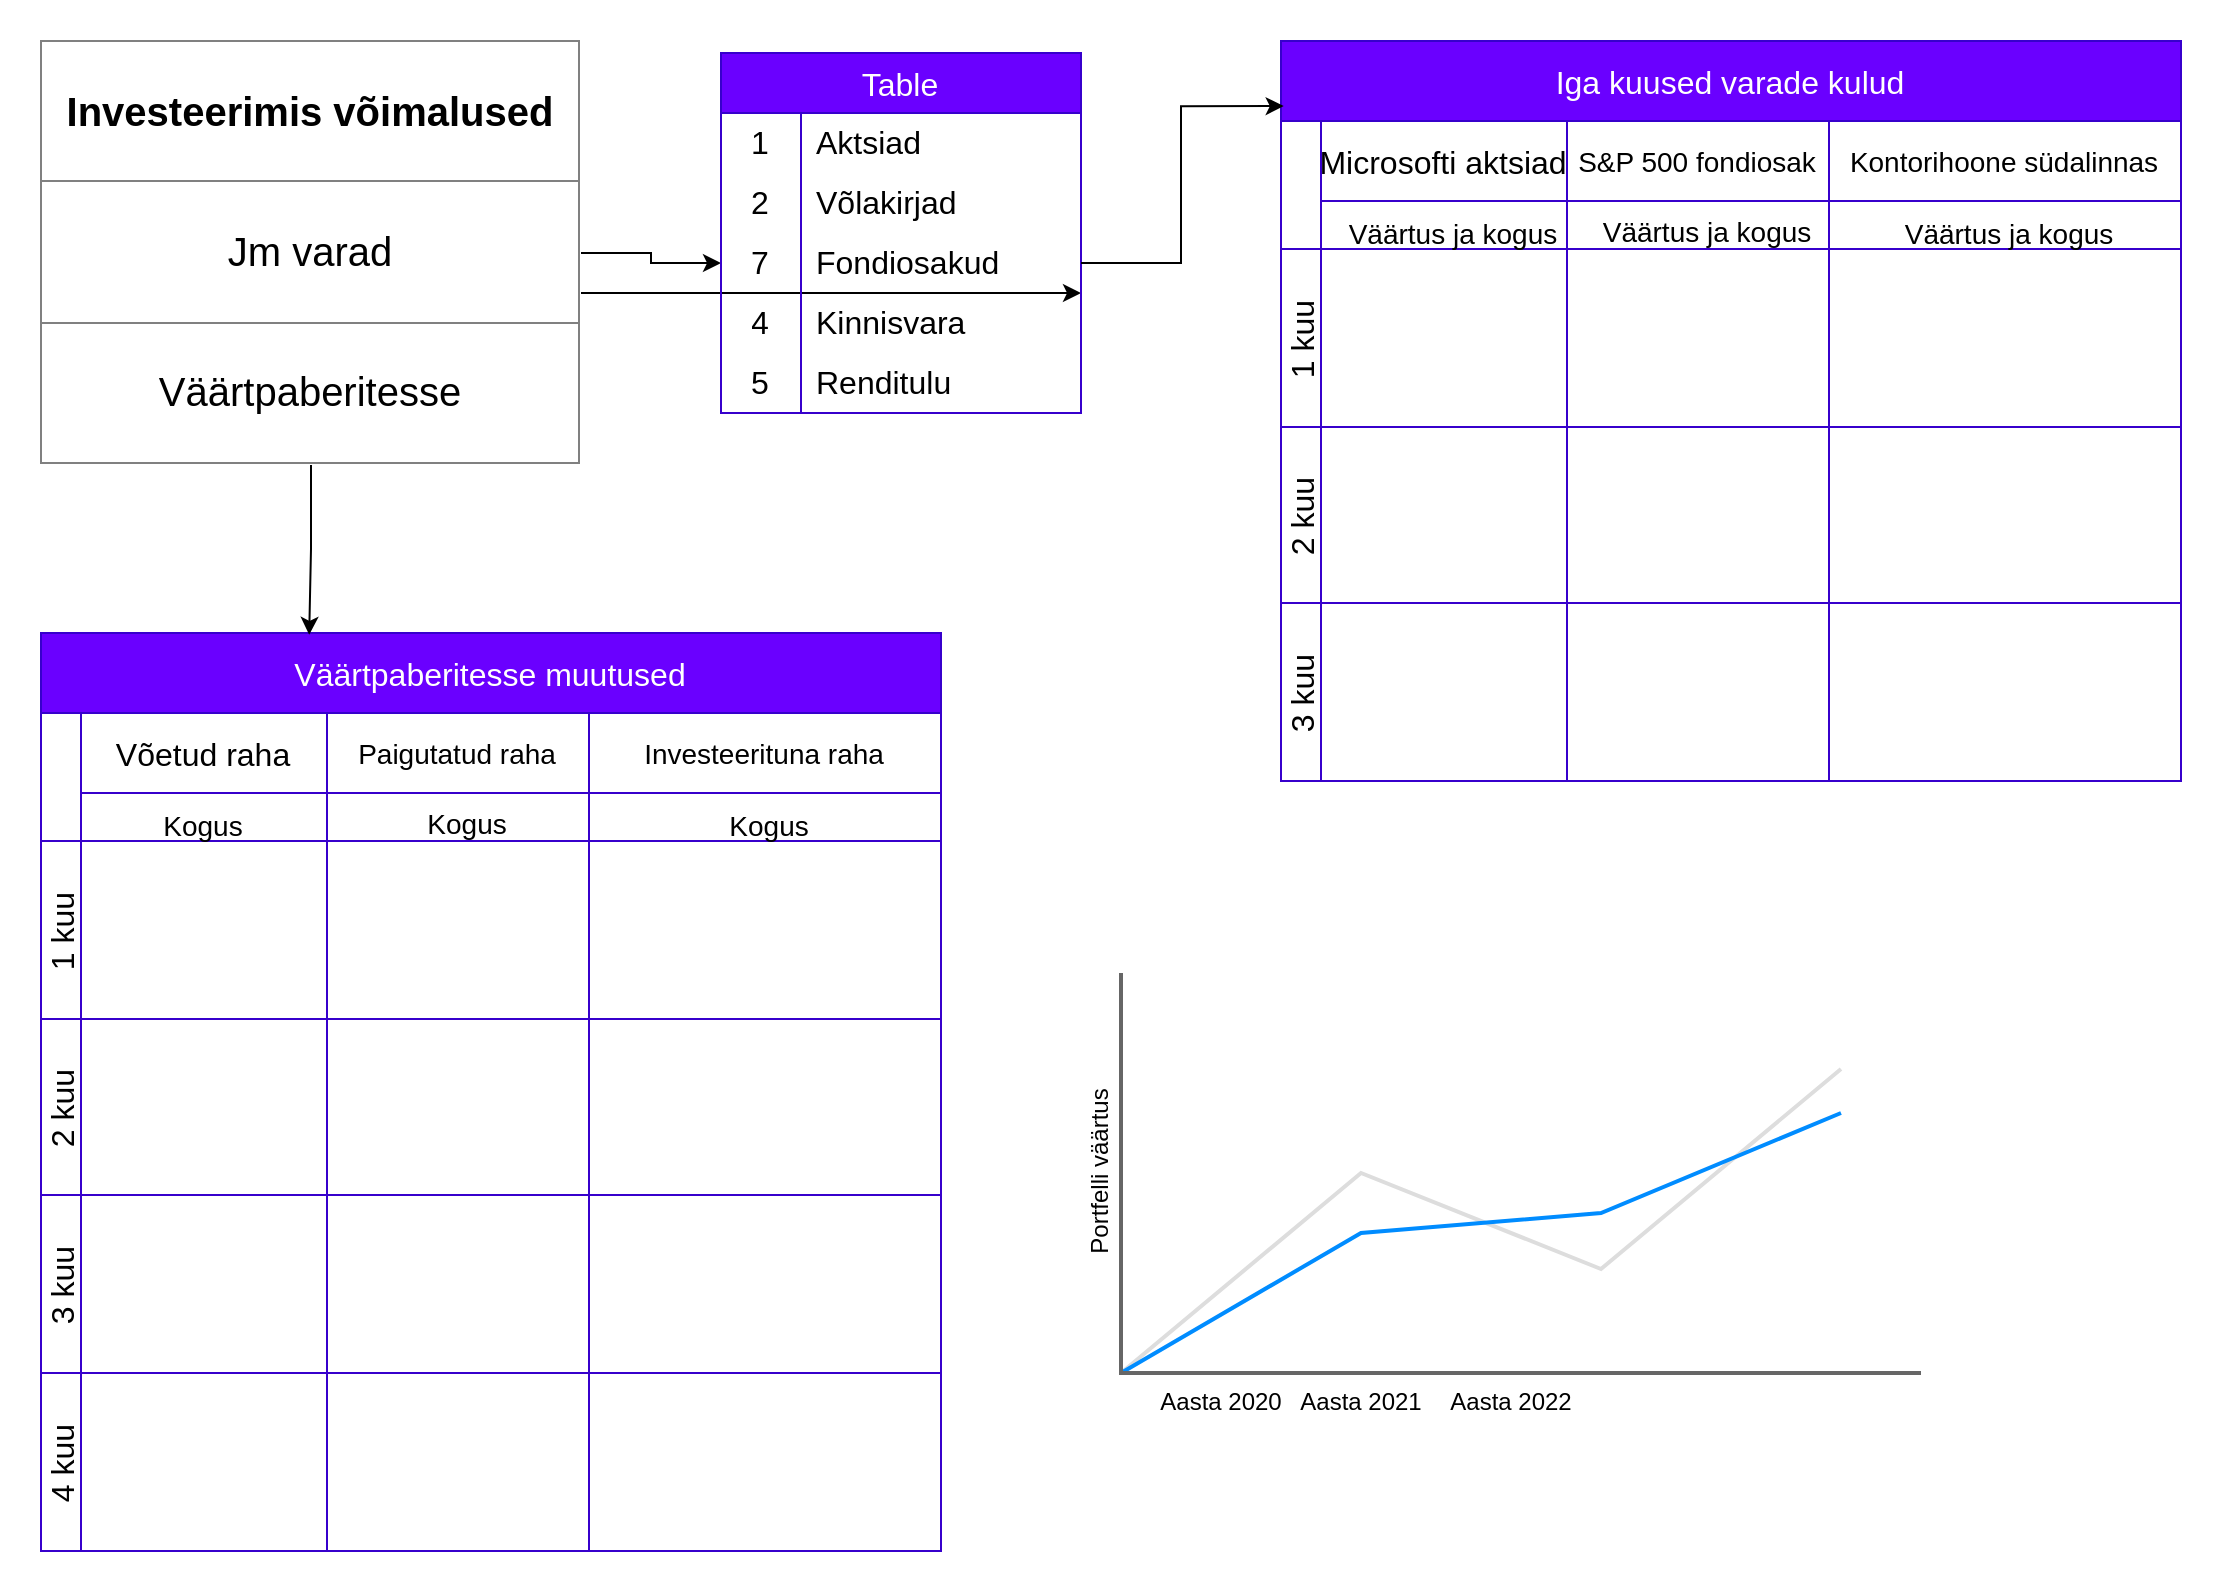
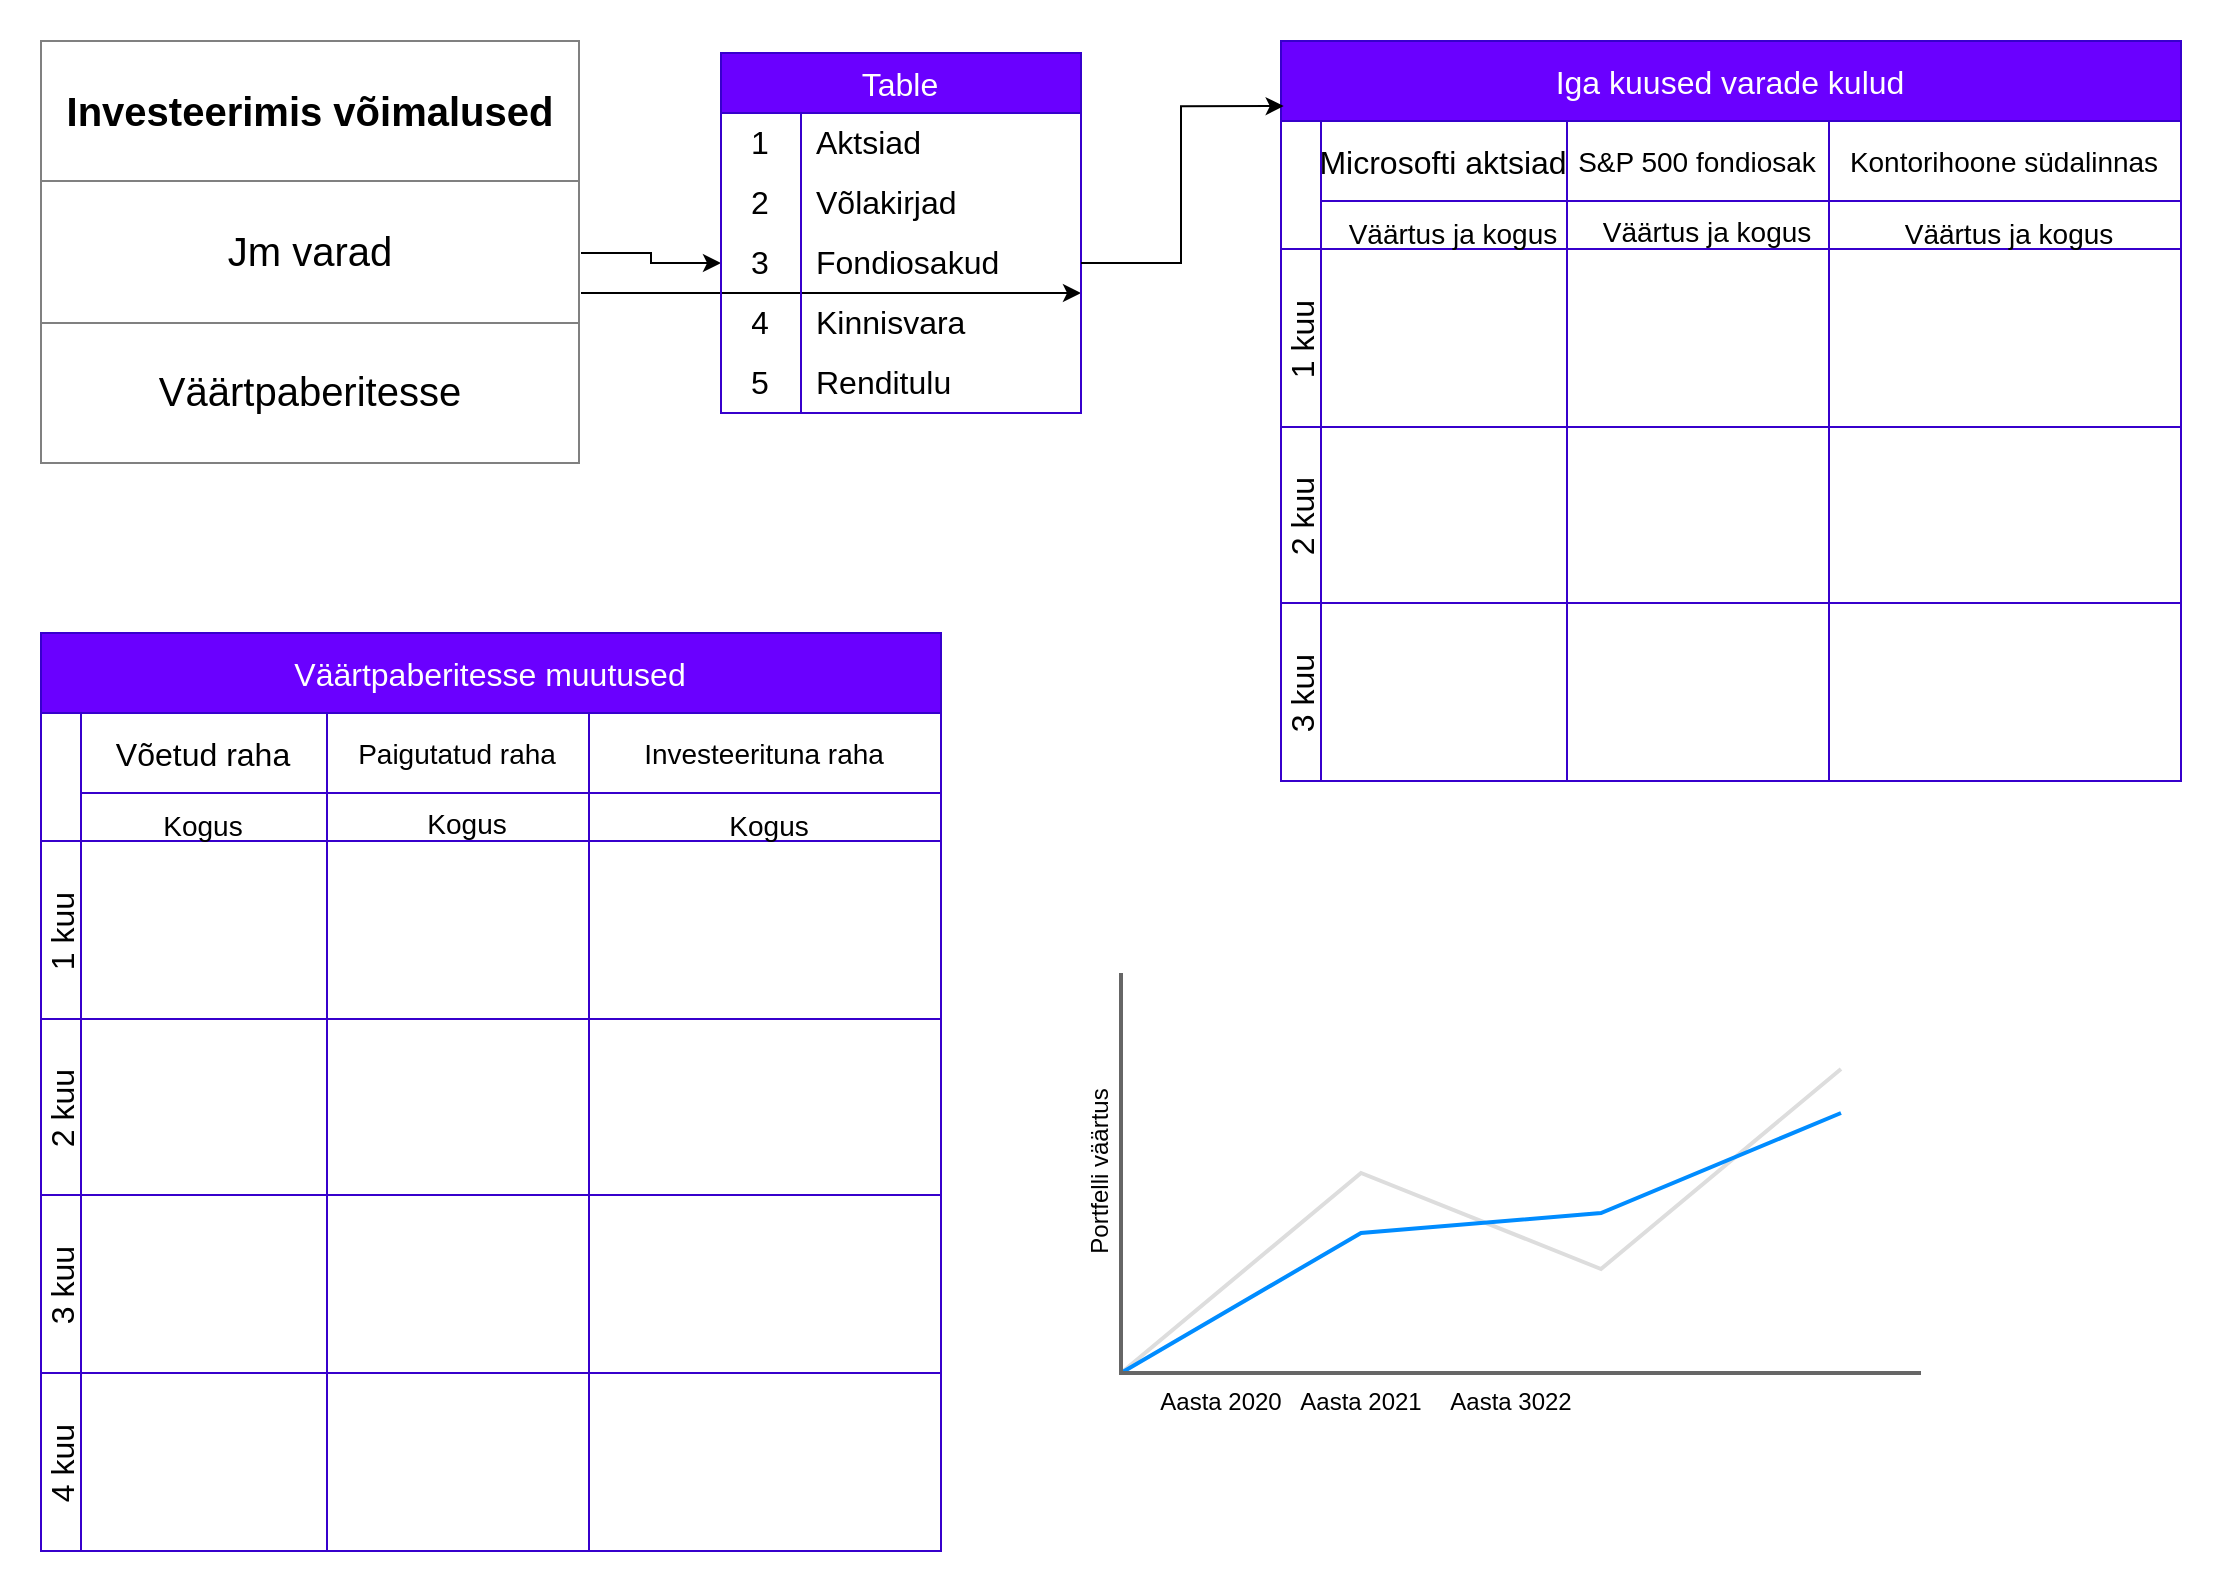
(761, 263) -> (761, 263)
(311, 543) -> none
(1512, 1403) -> (1512, 1403)
